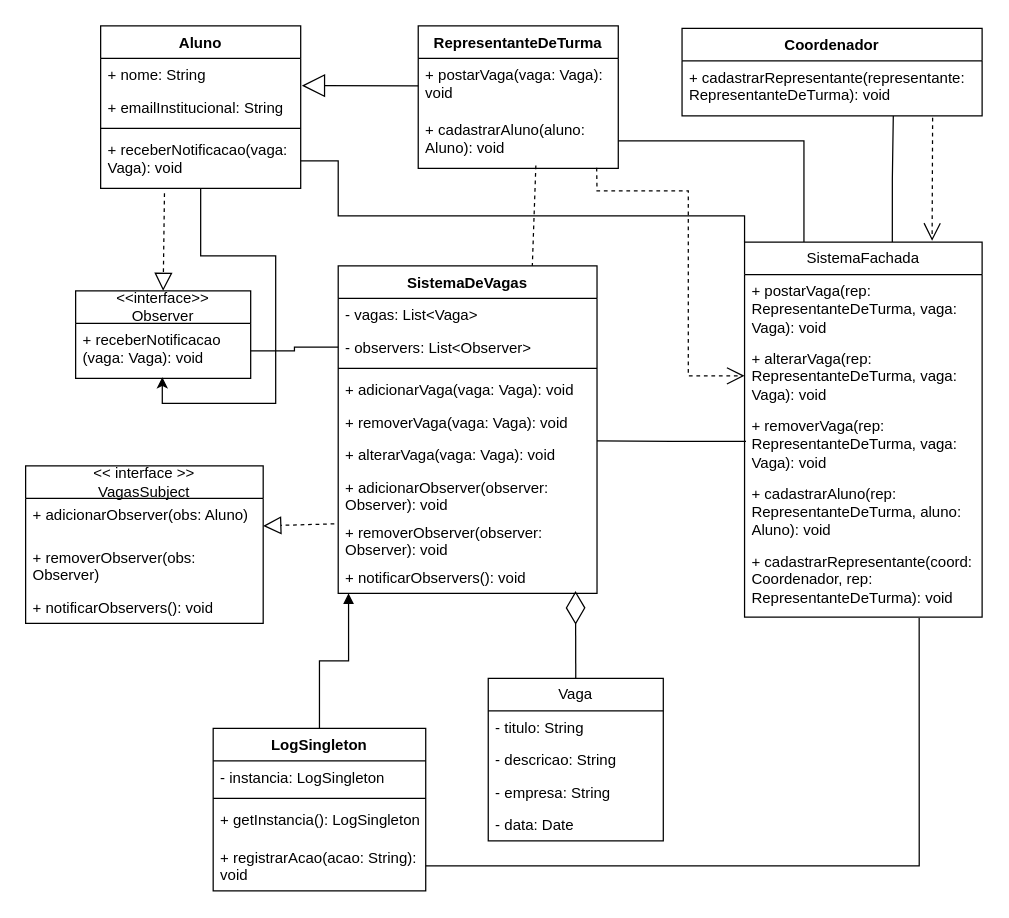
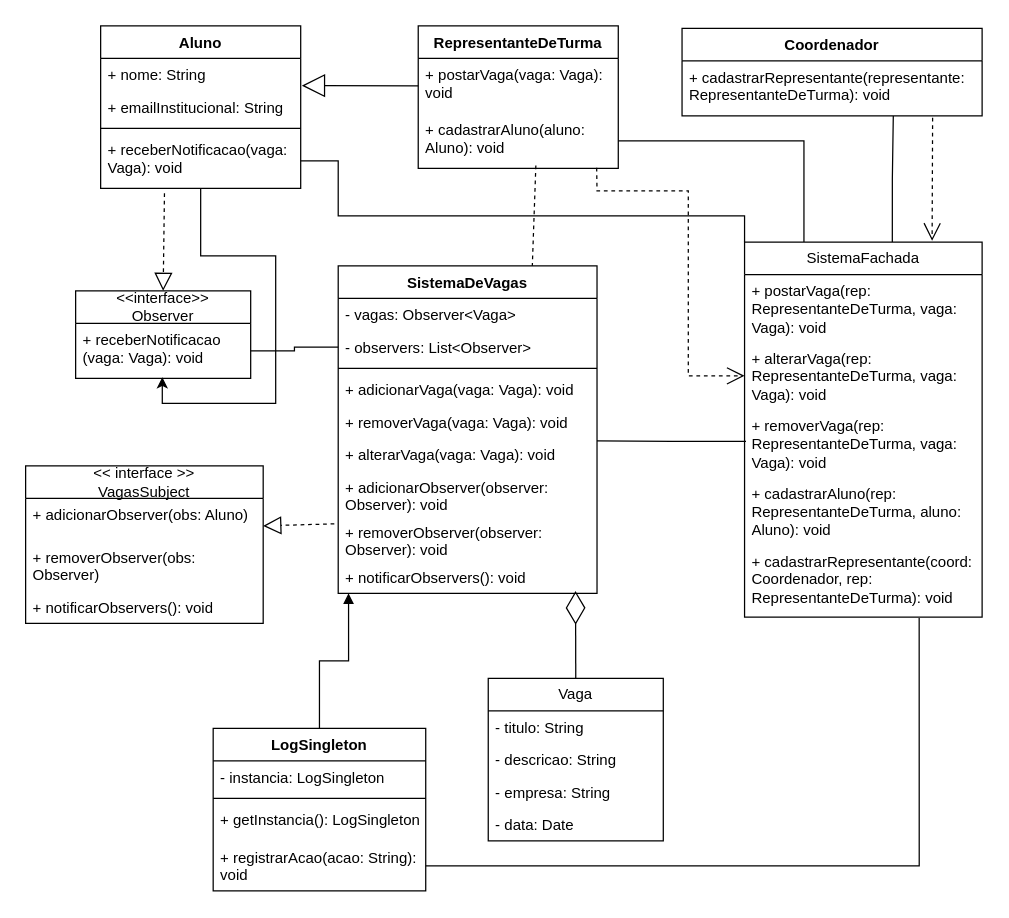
(418, 316) -> (436, 316)
